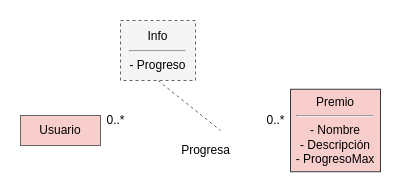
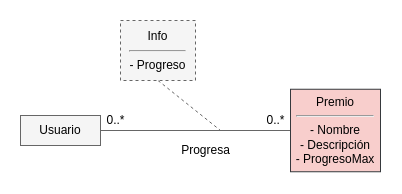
(61, 131) -> (61, 131)
none -> (196, 131)
